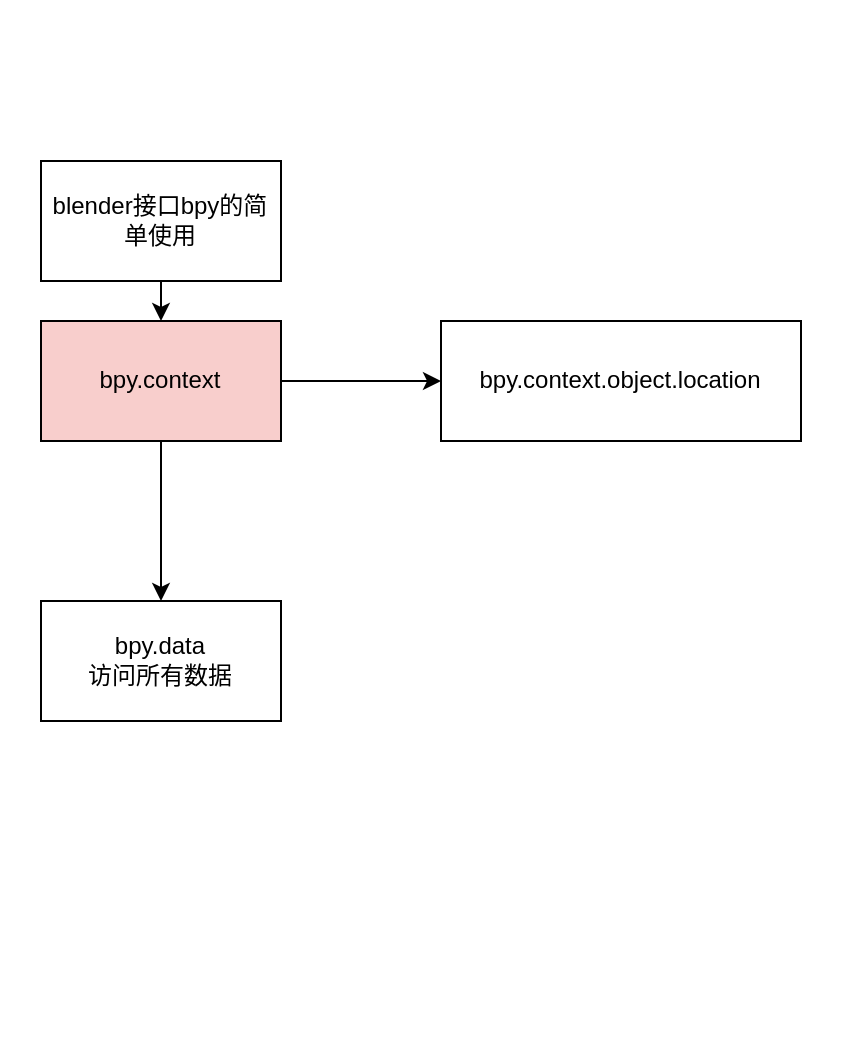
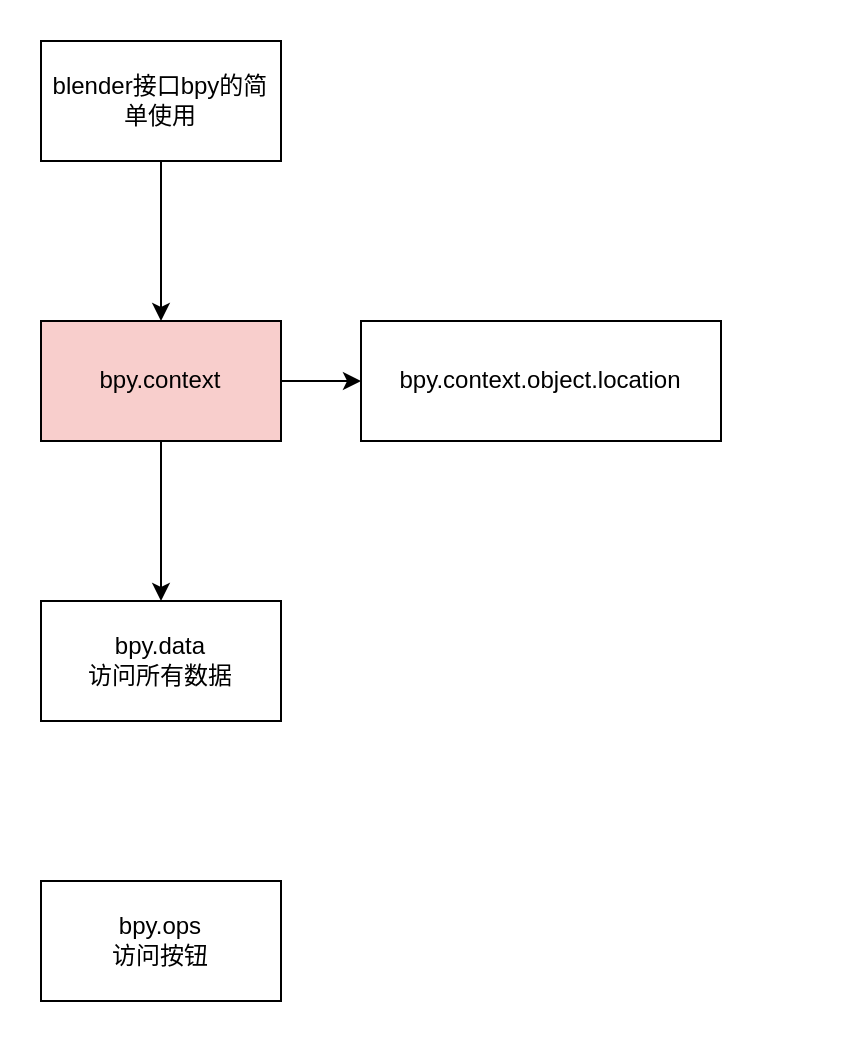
(161, 221) -> (161, 101)
(621, 381) -> (541, 381)
none -> (161, 941)
